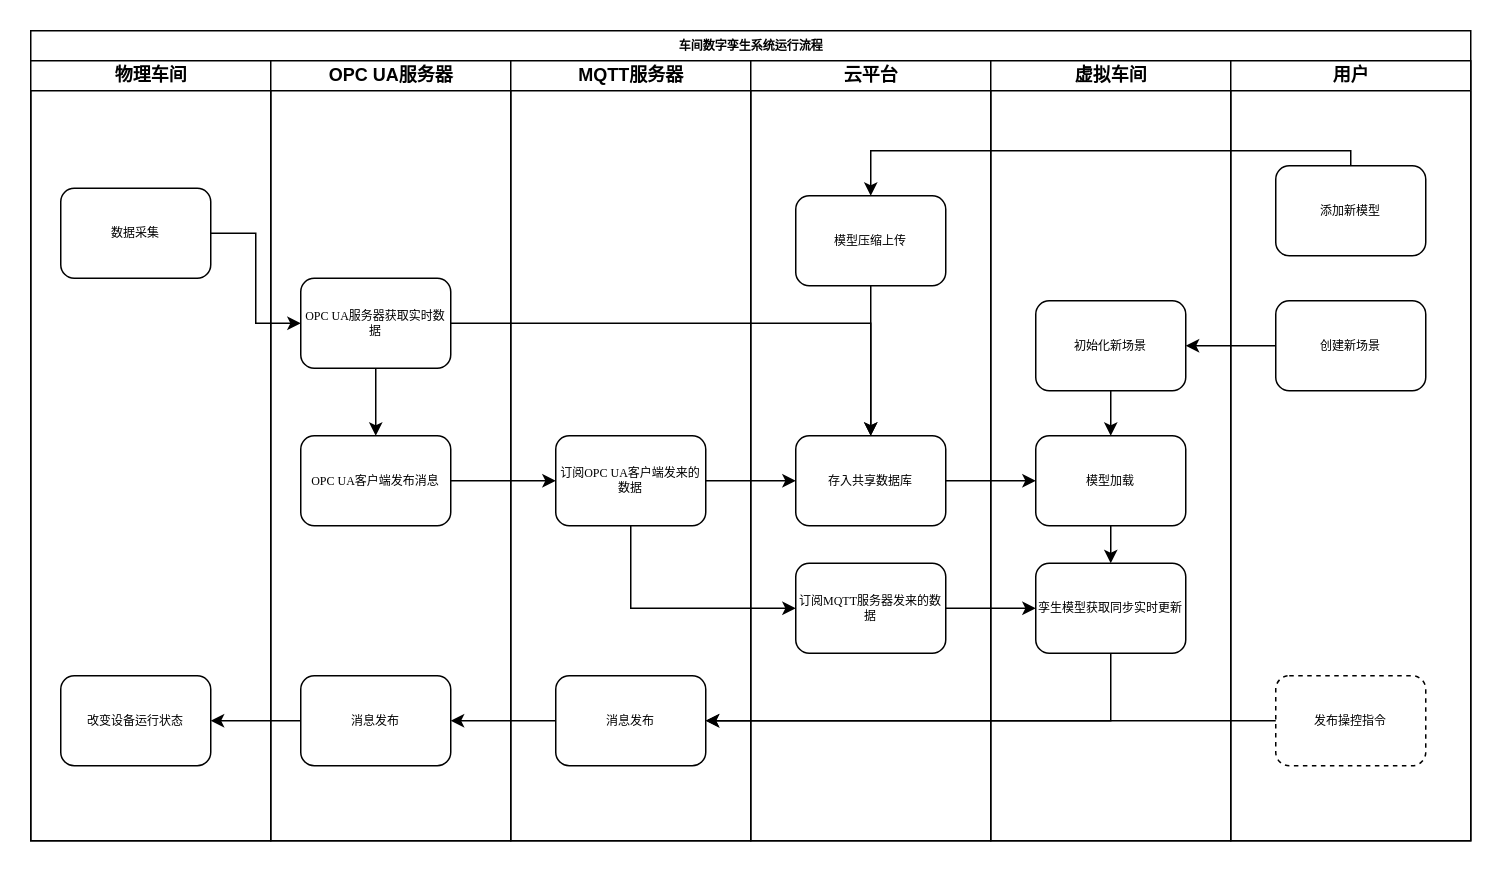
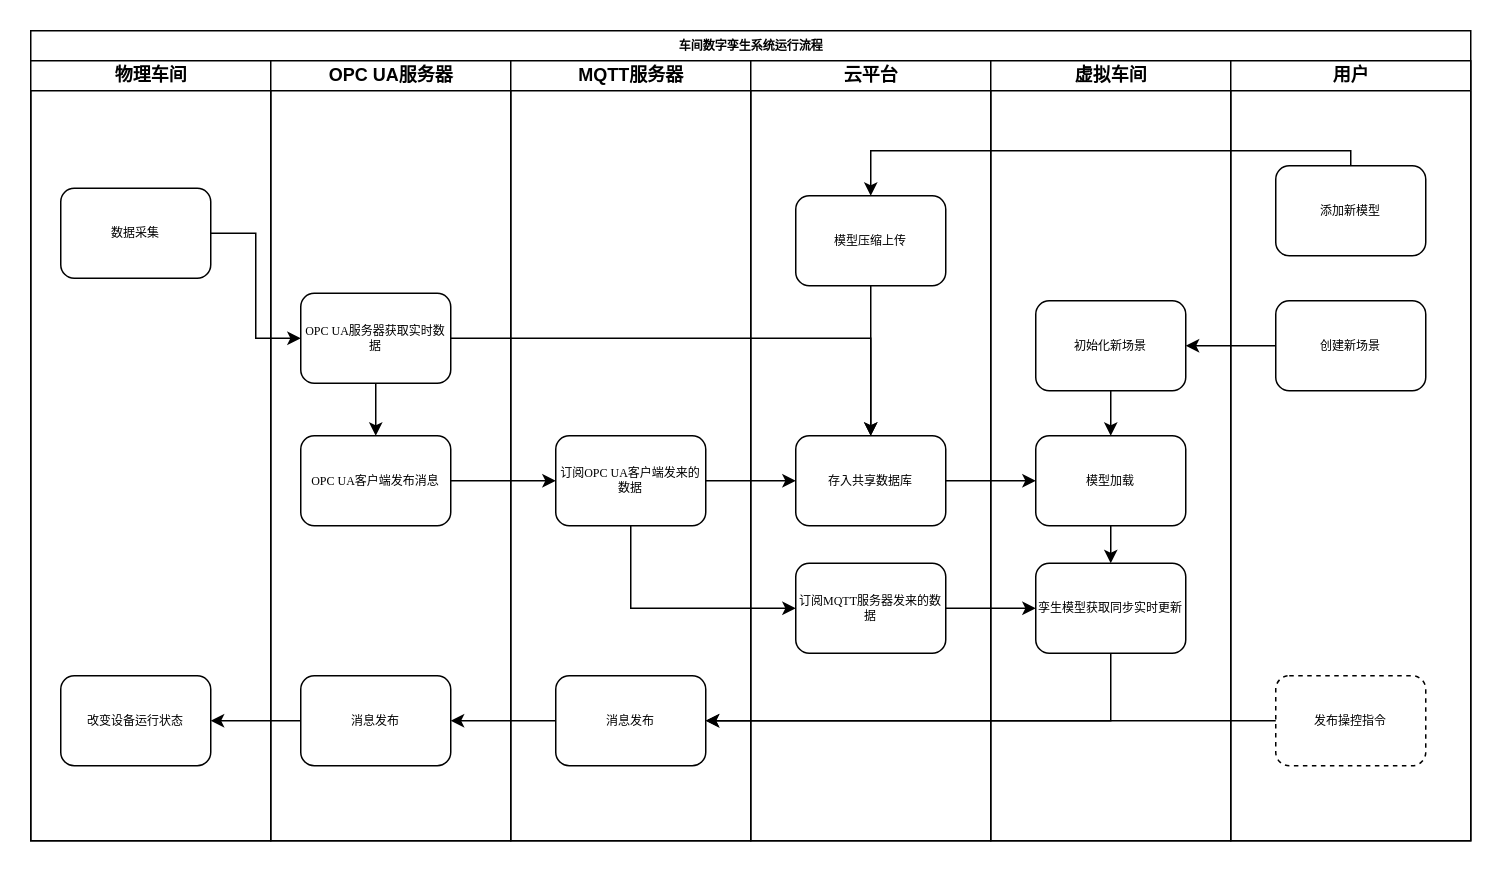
(376, 323) -> (376, 338)
